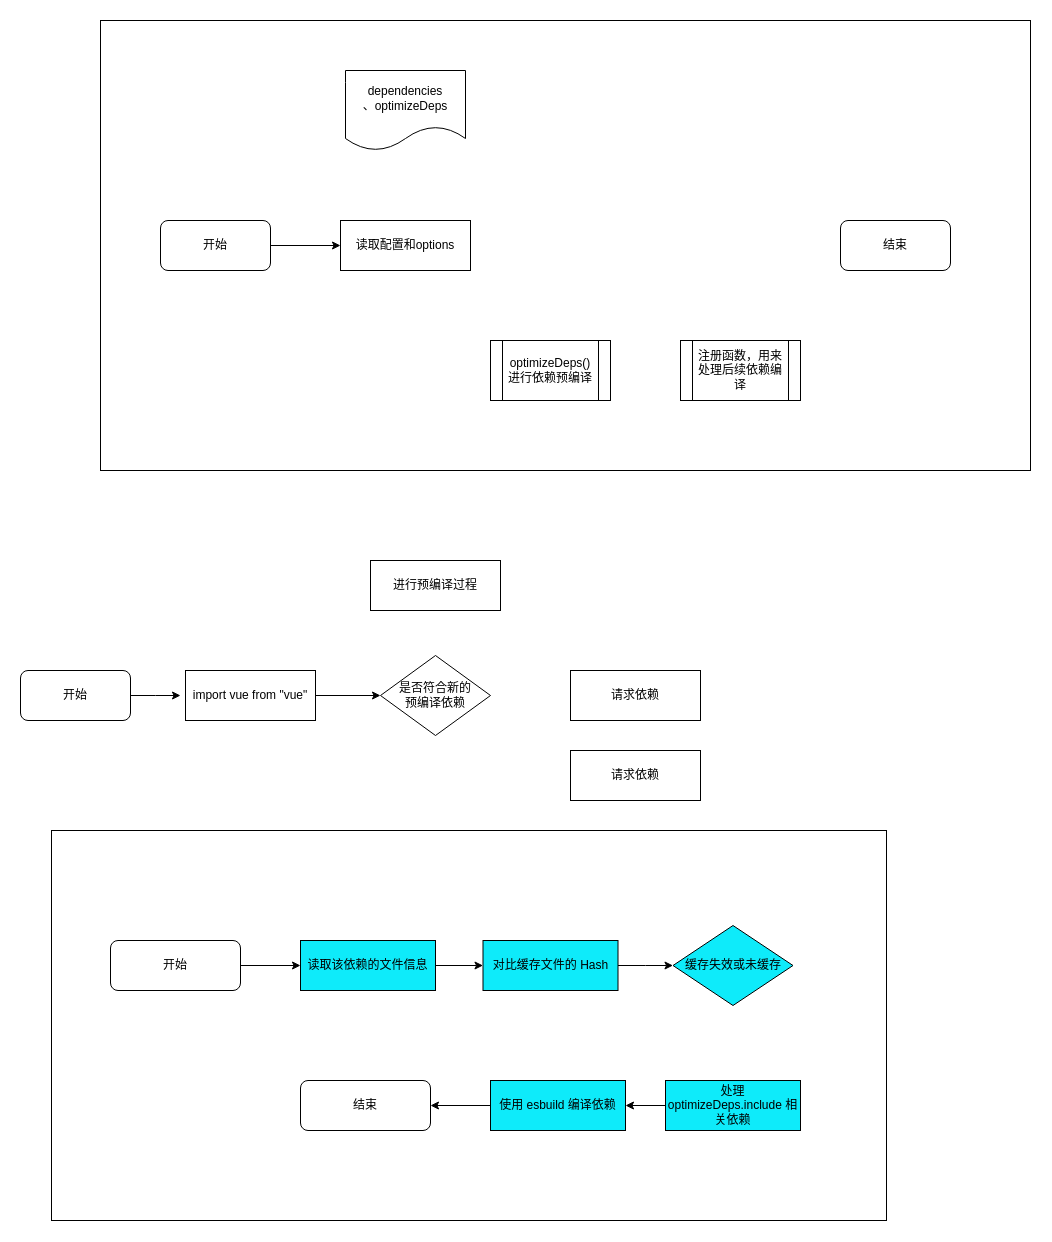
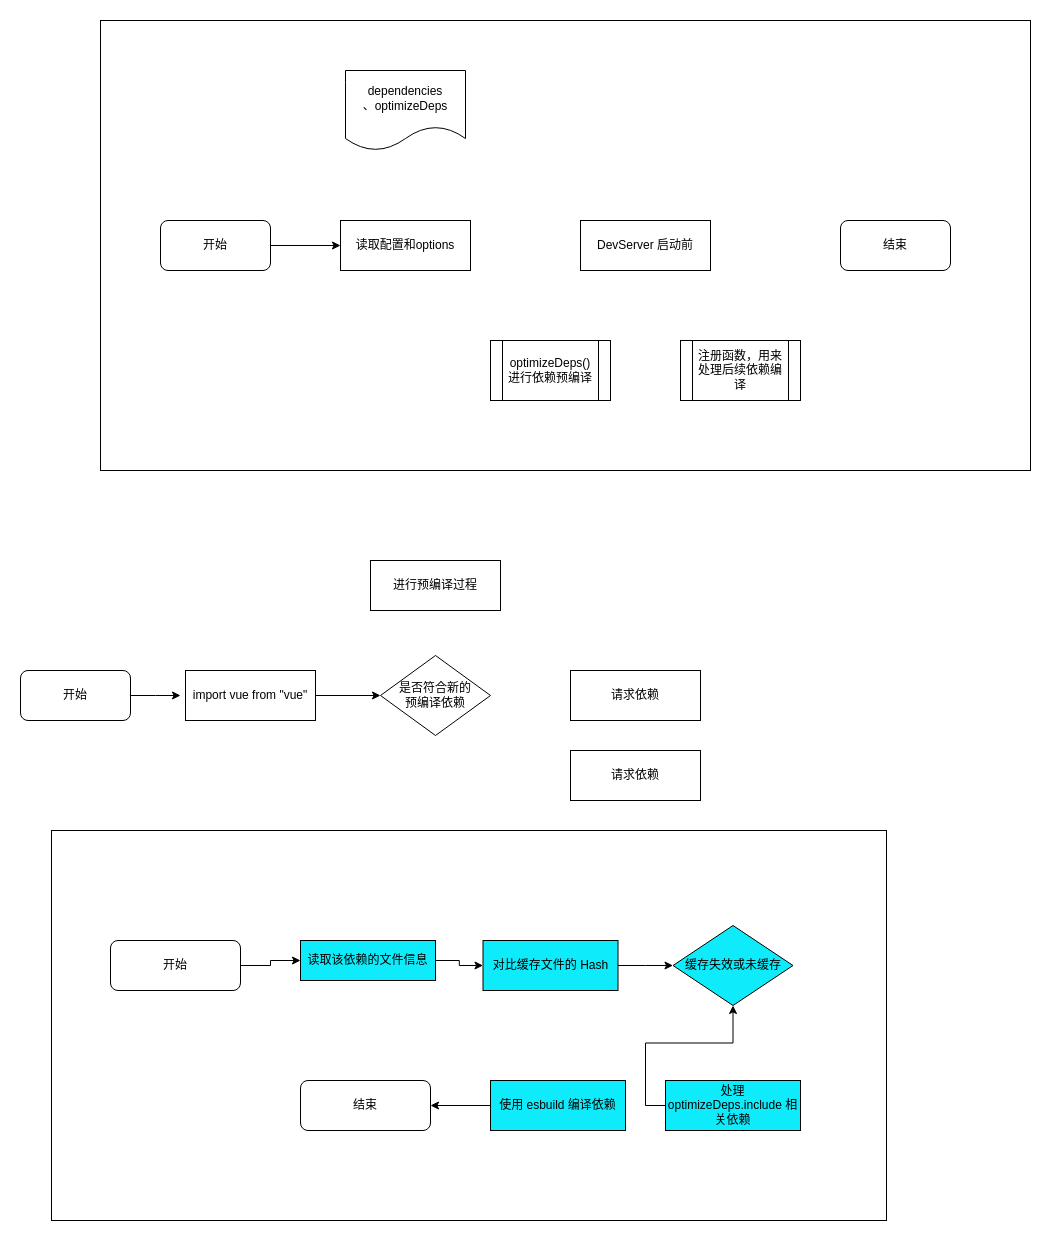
none -> (646, 246)
(368, 966) -> (368, 961)
(640, 1106) -> (673, 1043)
